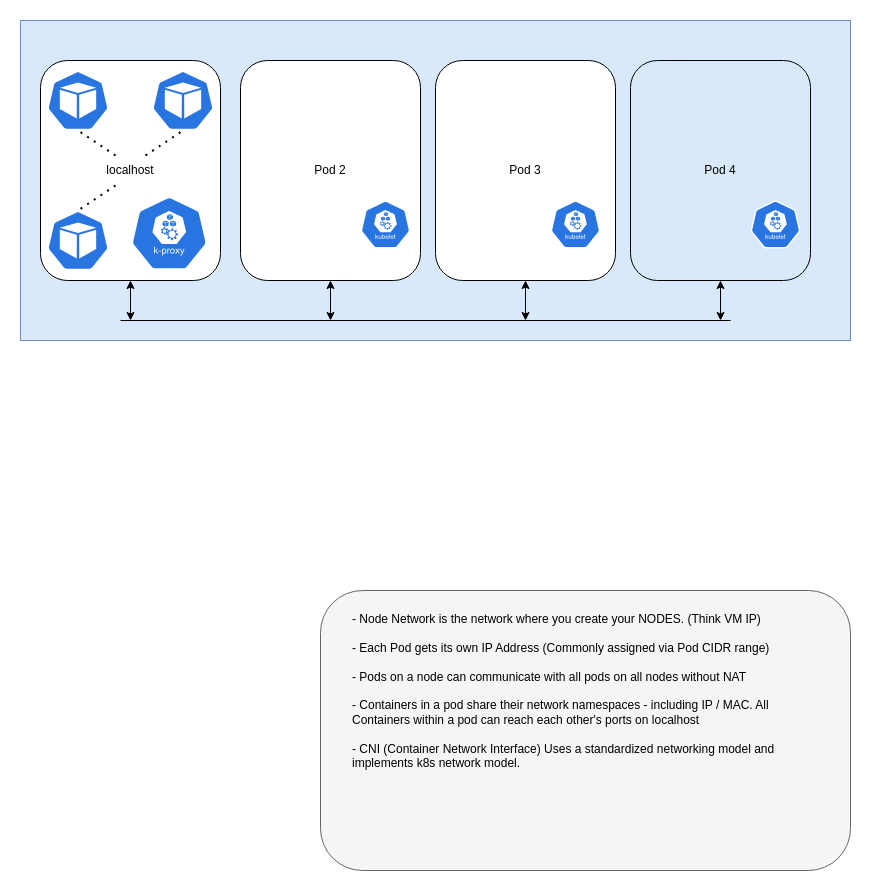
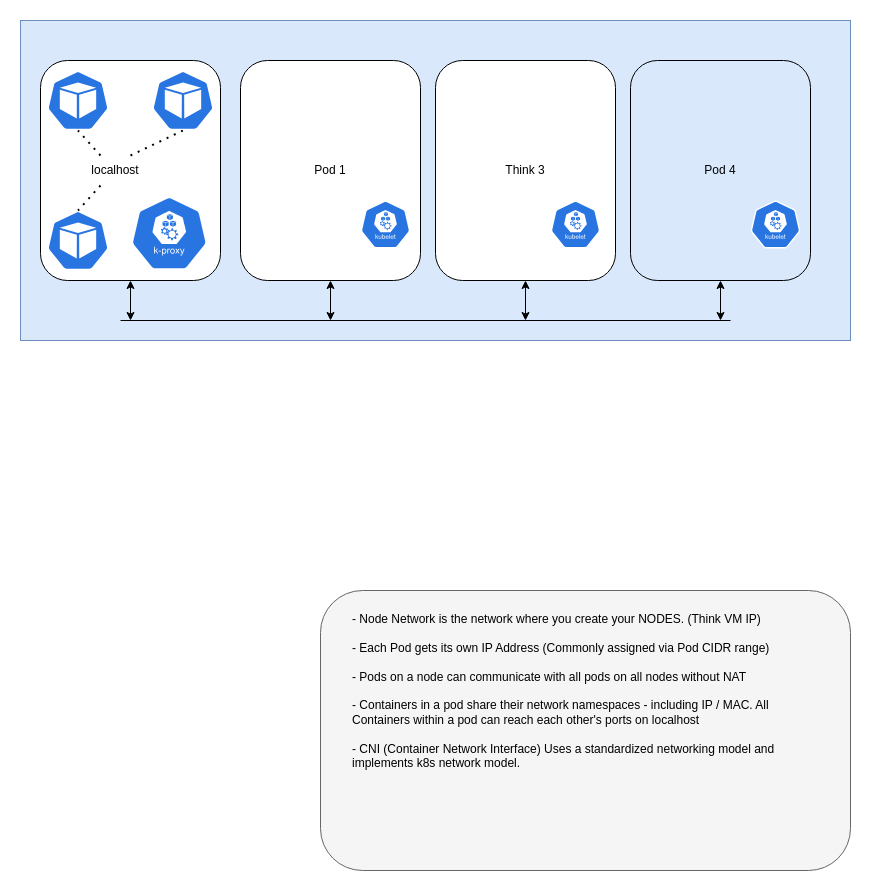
(131, 171) -> (116, 171)
(331, 171) -> (331, 171)
(526, 171) -> (526, 171)
